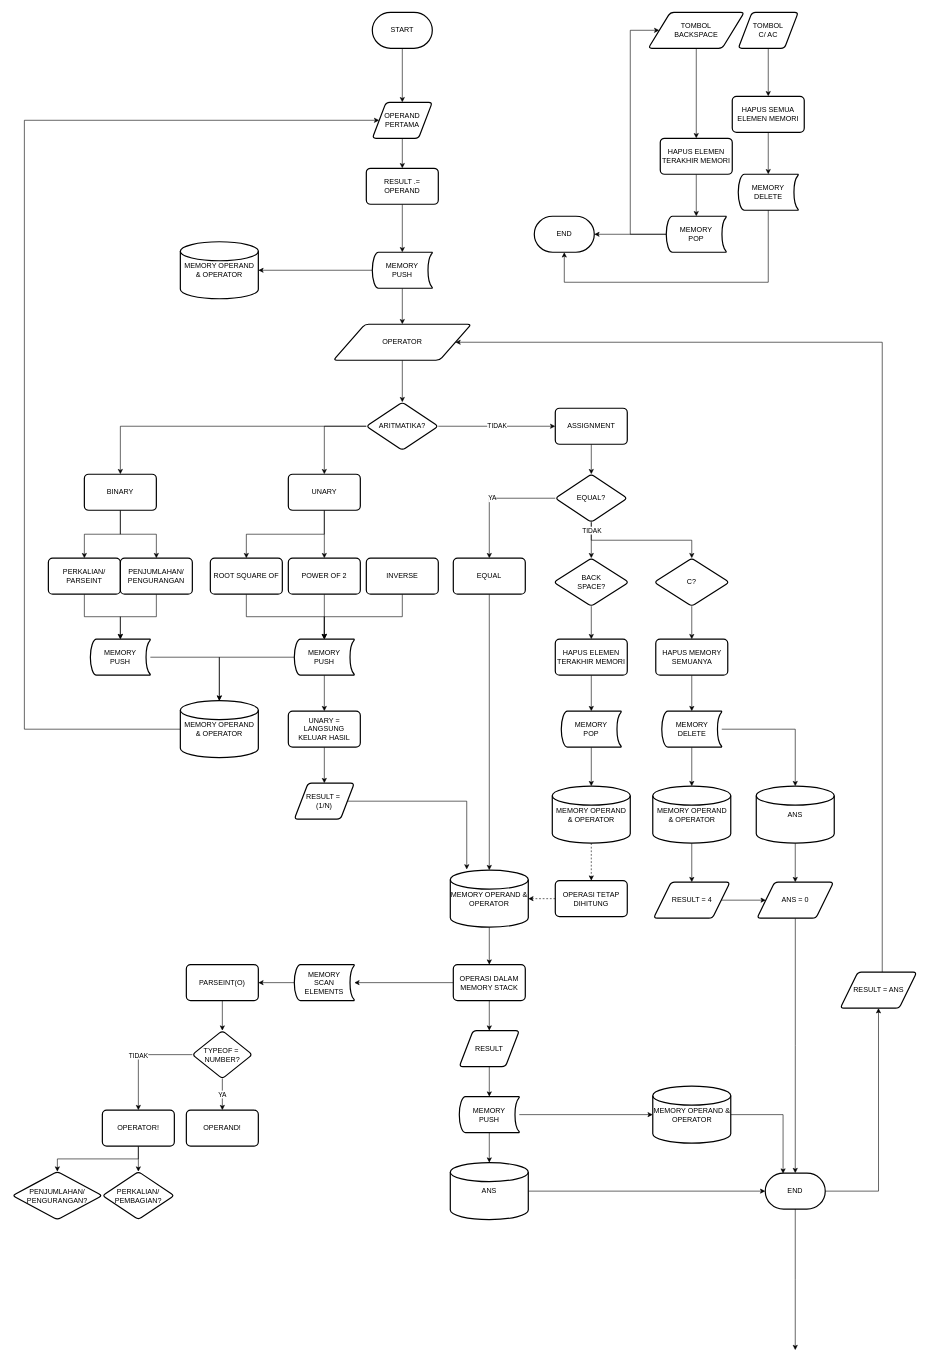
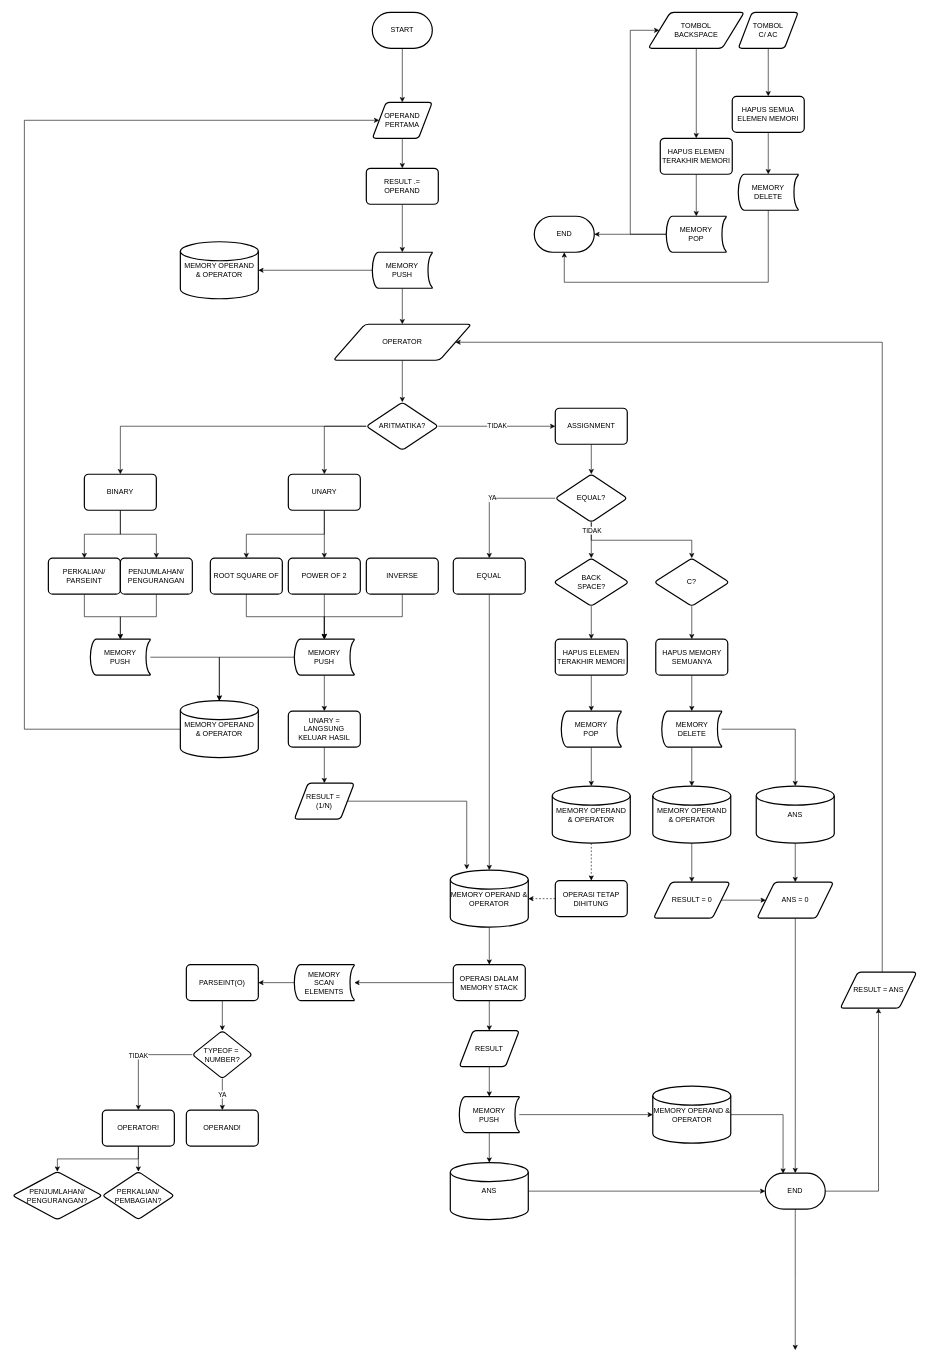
(692, 900) -> (692, 900)
